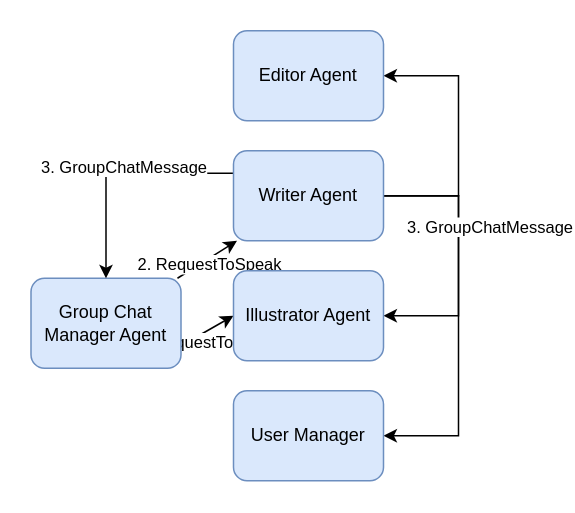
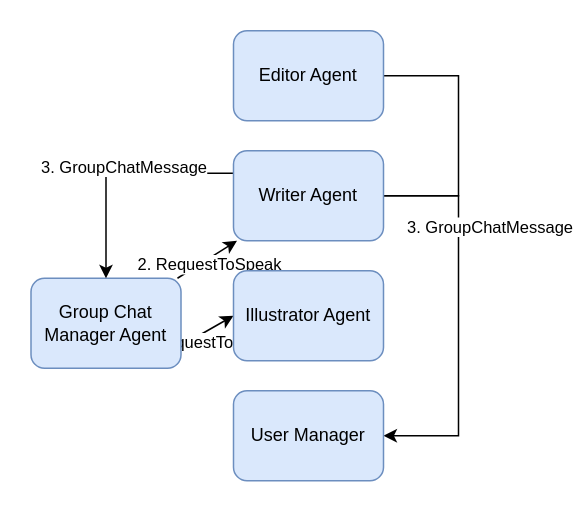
(395, 76) -> (390, 76)
(425, 316) -> none
